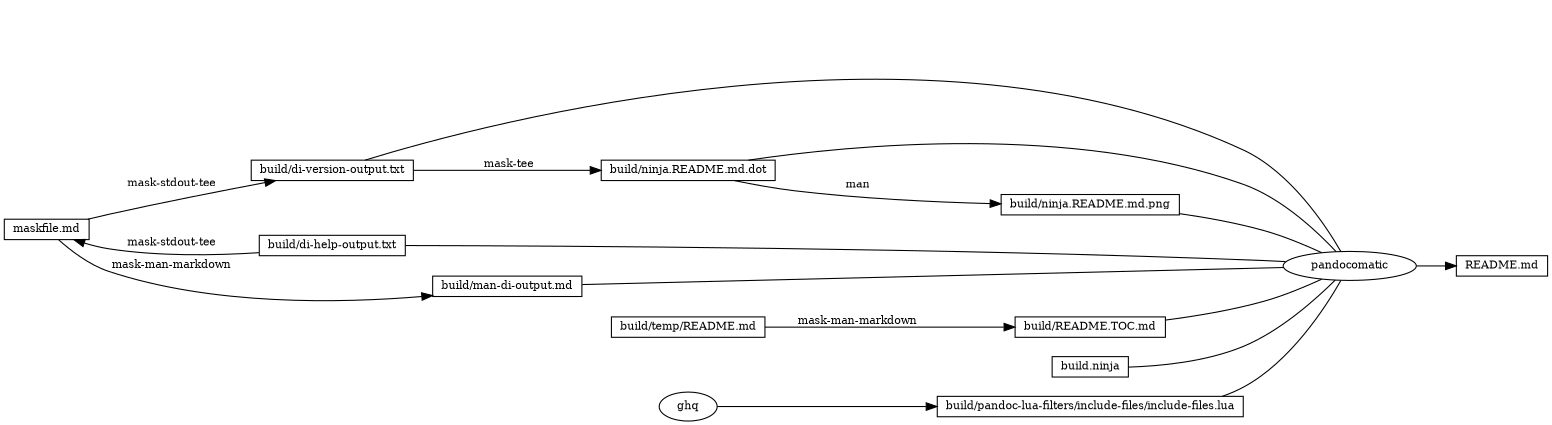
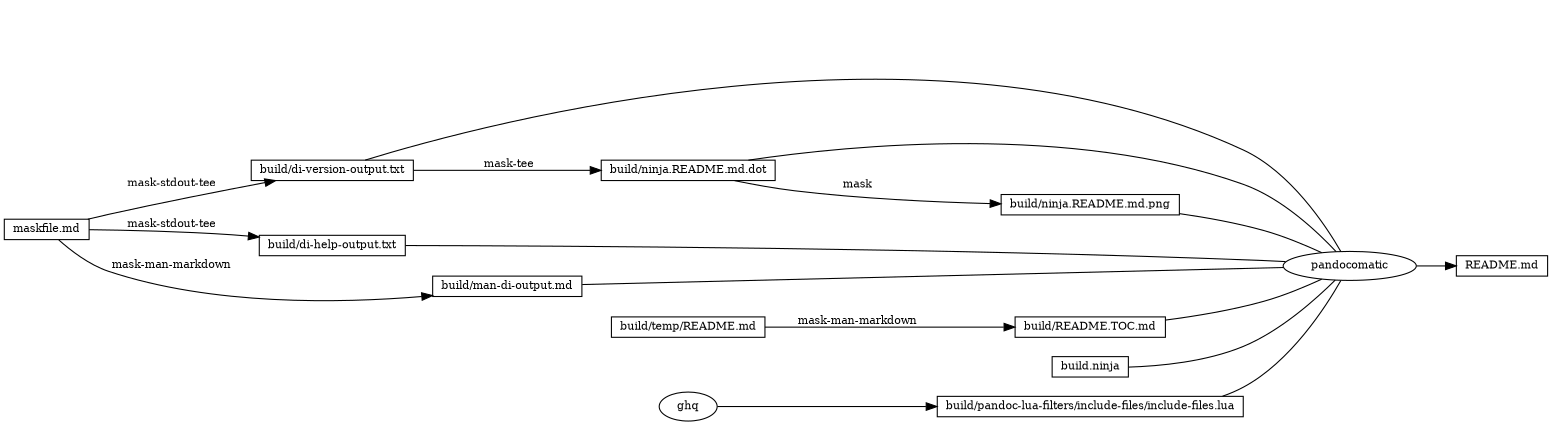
(856, 185) -> (856, 185)
(171, 254) -> (169, 232)
